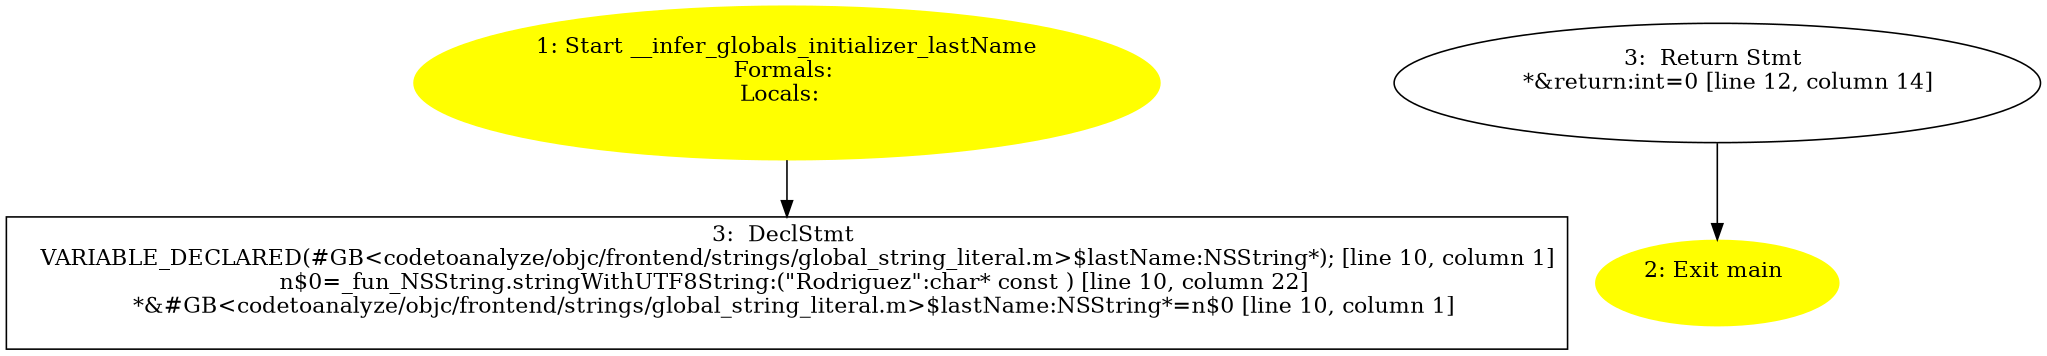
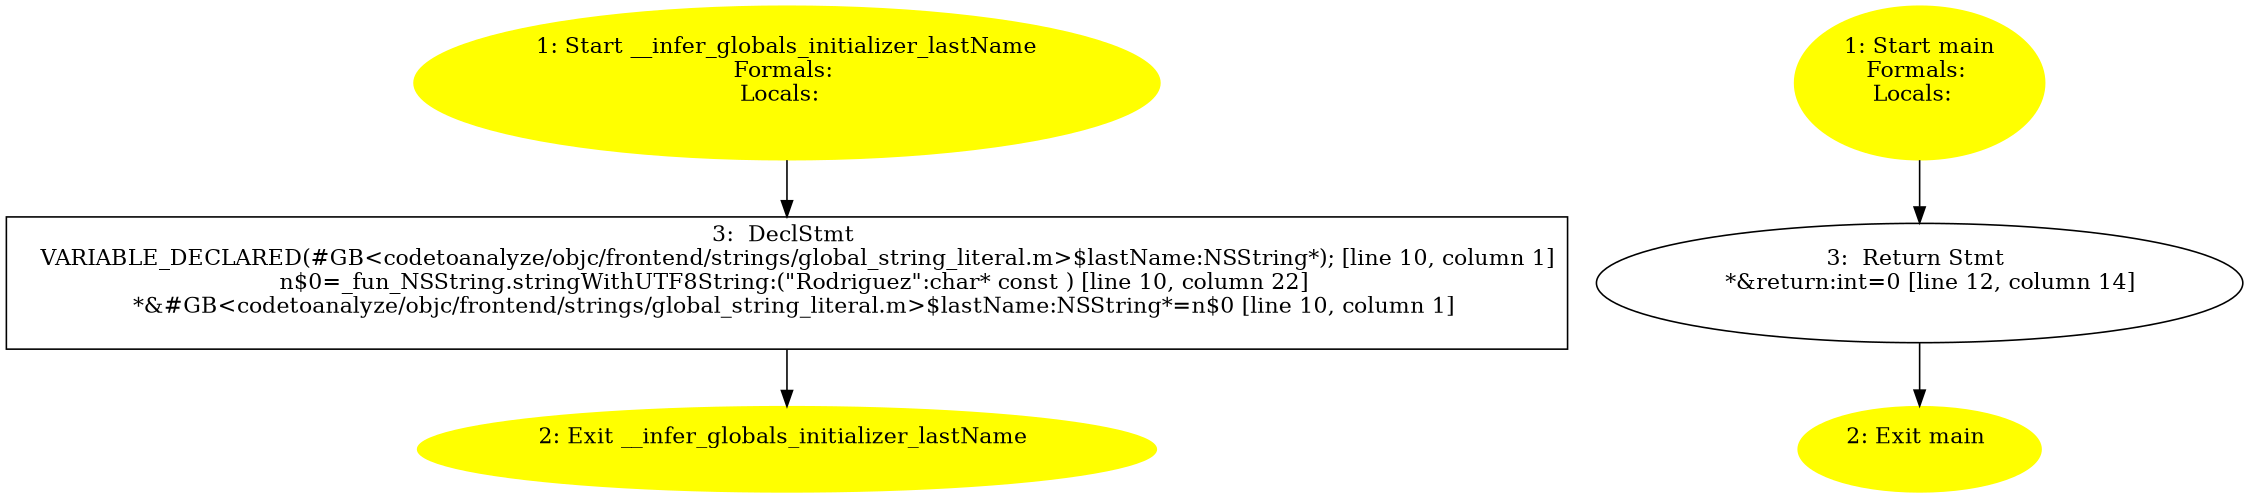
none -> (1920, 83)
none -> (787, 449)
